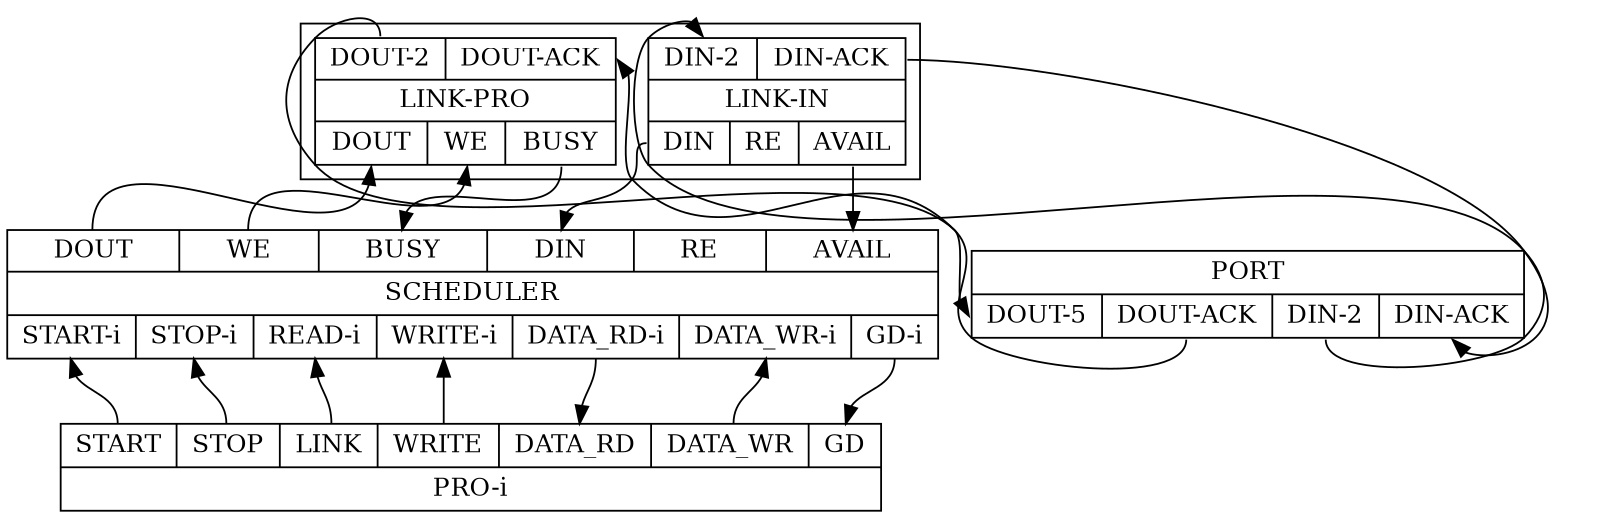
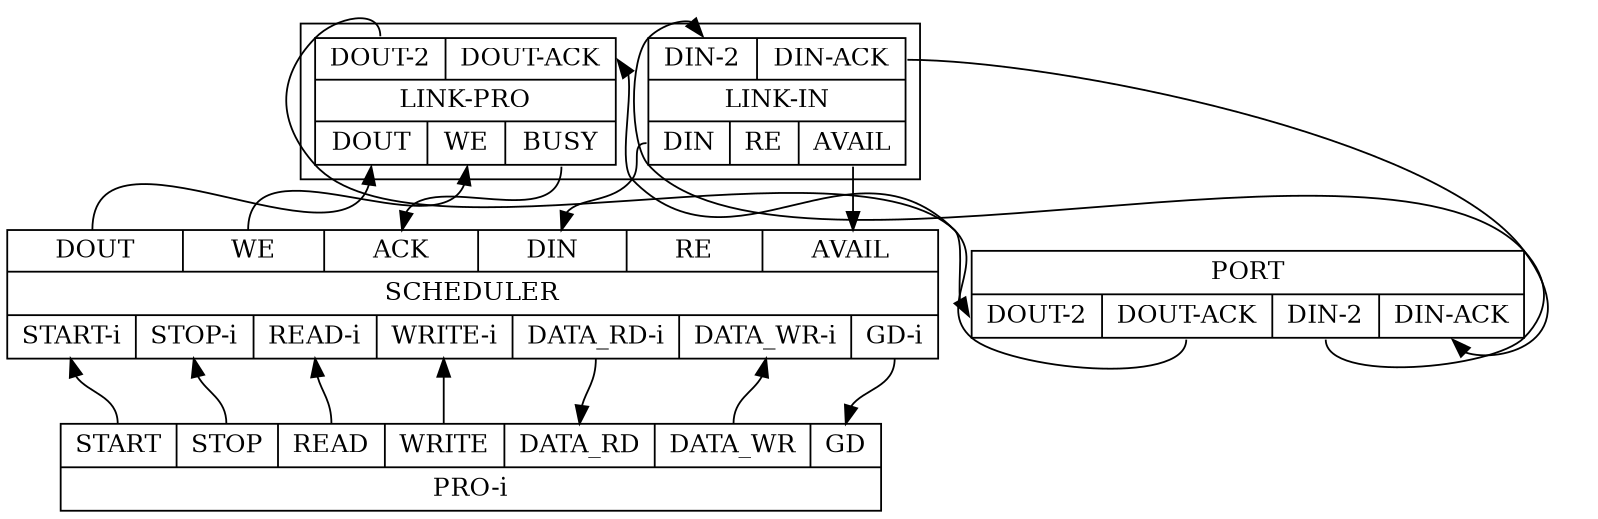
(403, 250) -> (401, 250)
(1037, 315) -> (1037, 315)
(329, 445) -> (331, 445)
